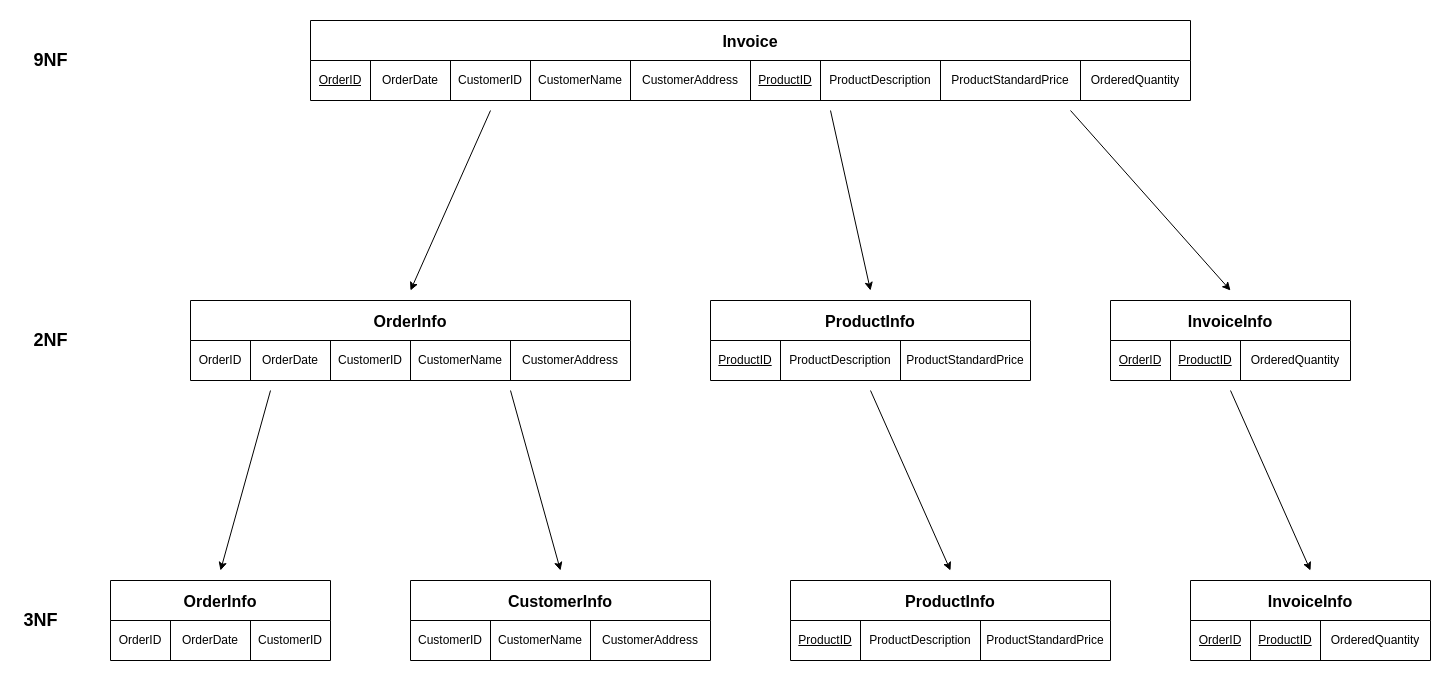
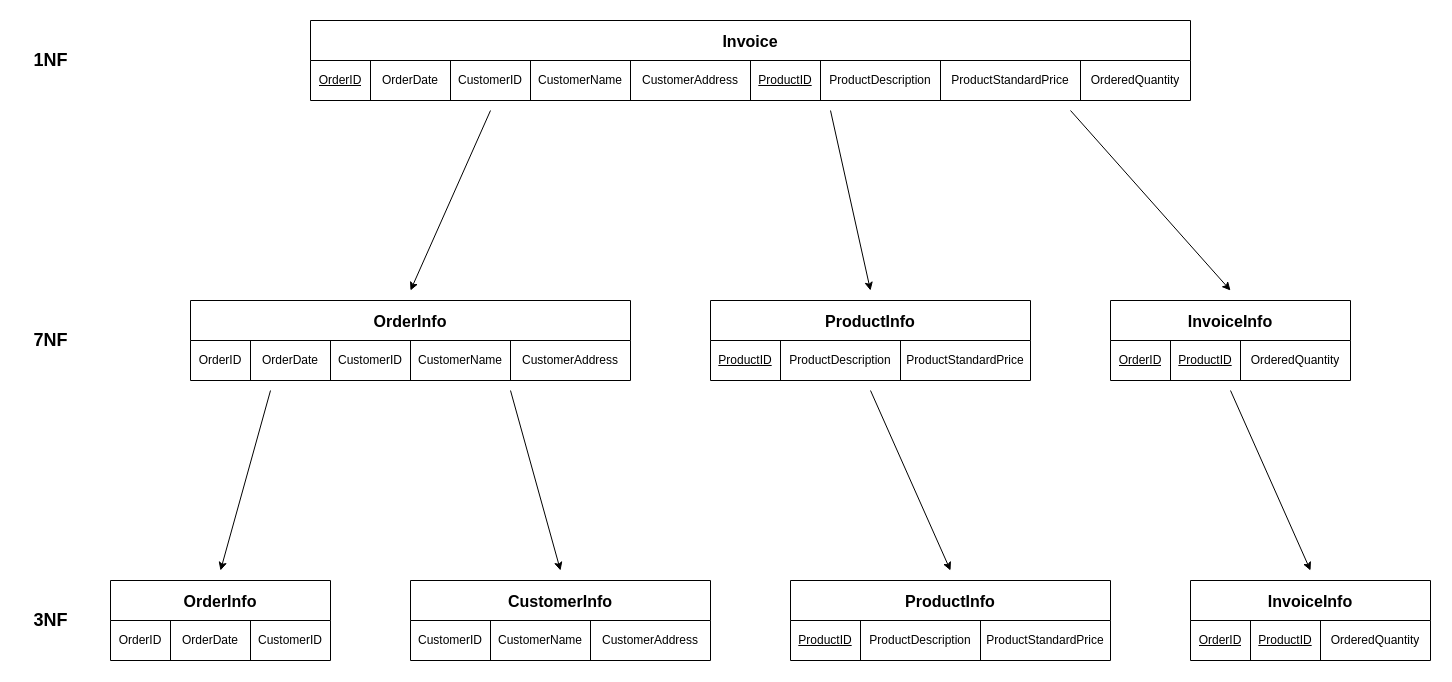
(51, 61) -> (51, 61)
(51, 341) -> (51, 341)
(41, 621) -> (51, 621)
